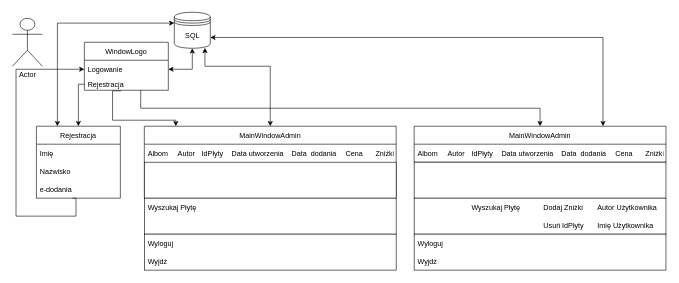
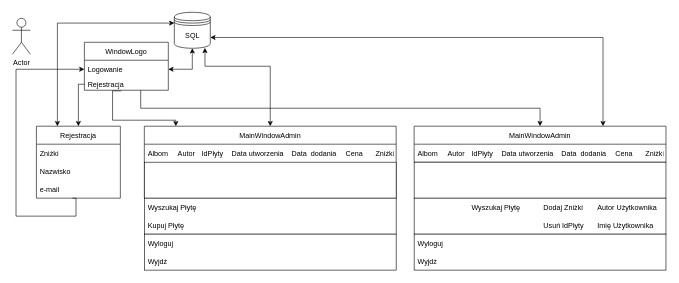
(27, 42) -> (21, 36)
(47, 154) -> (50, 154)
(57, 190) -> (50, 190)
none -> (180, 225)
